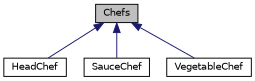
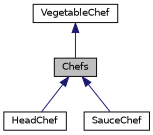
(167, 43) -> (75, 45)
